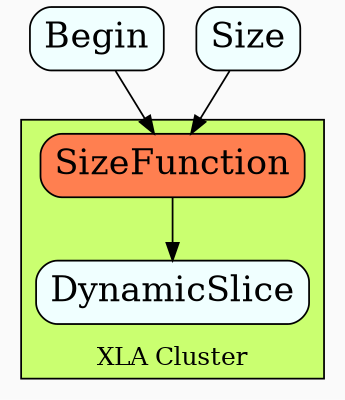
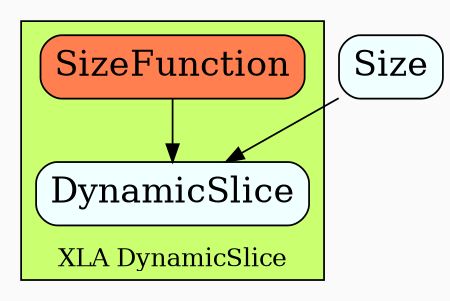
(97, 39) -> none
(215, 95) -> (290, 126)
(173, 358) -> (173, 260)
